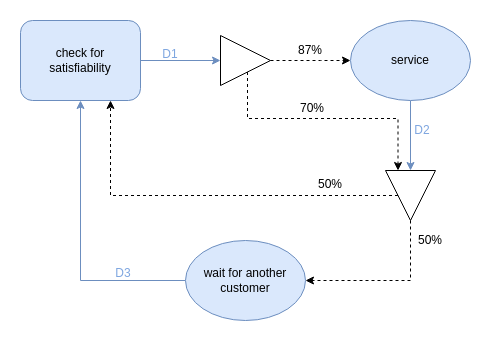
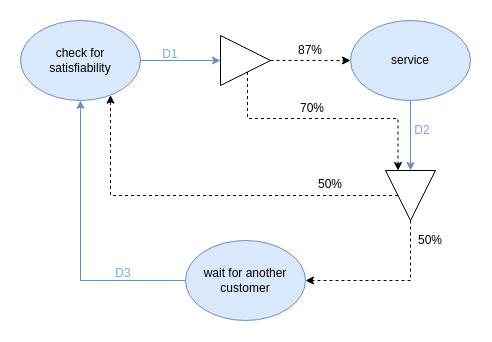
(81, 61) -> (81, 61)
